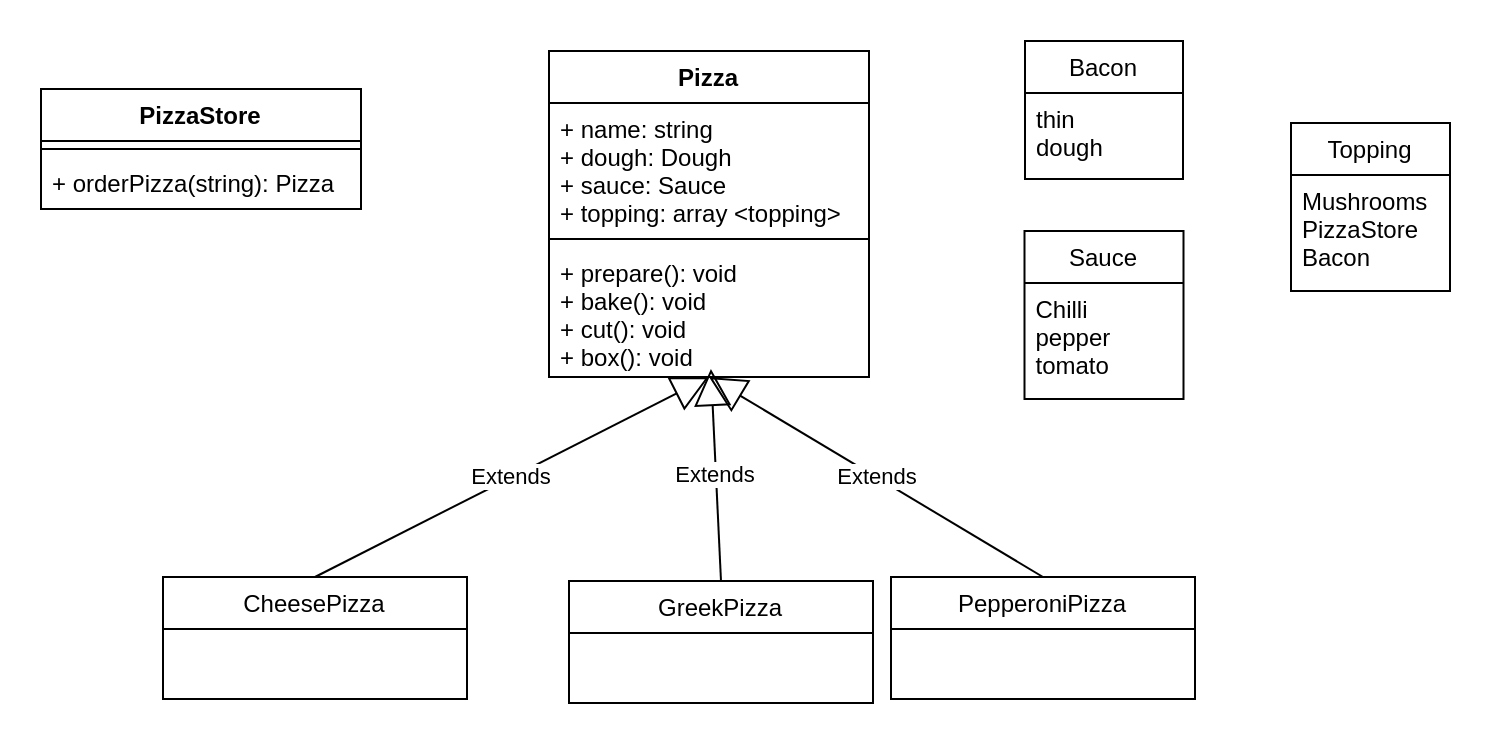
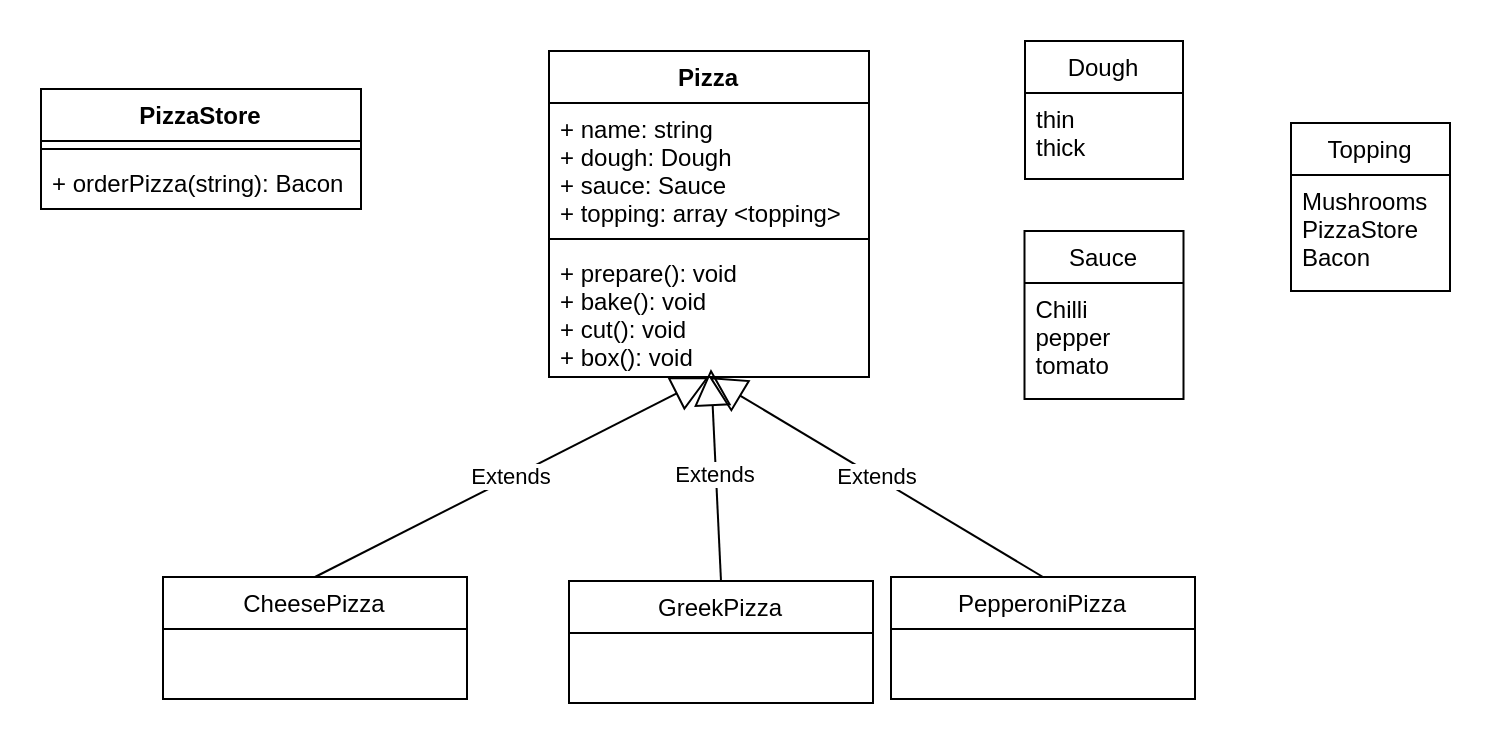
(1103, 68) -> (1103, 68)
(1060, 120) -> (1060, 120)
(215, 184) -> (218, 184)
